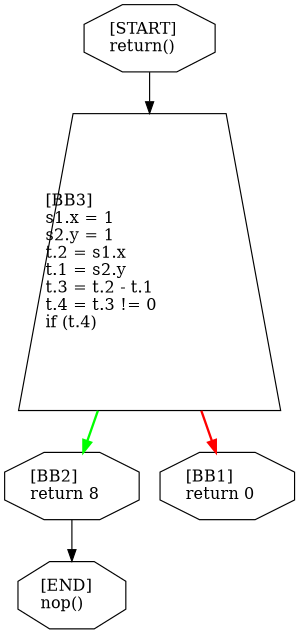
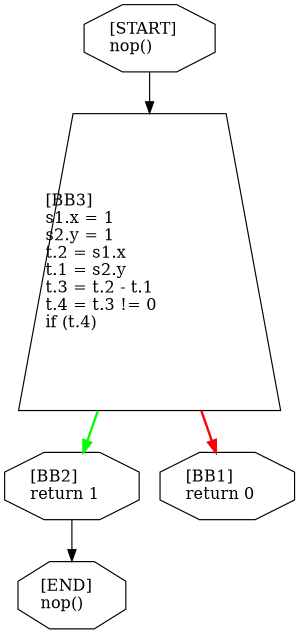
(150, 38) -> (150, 38)
(72, 486) -> (72, 486)
